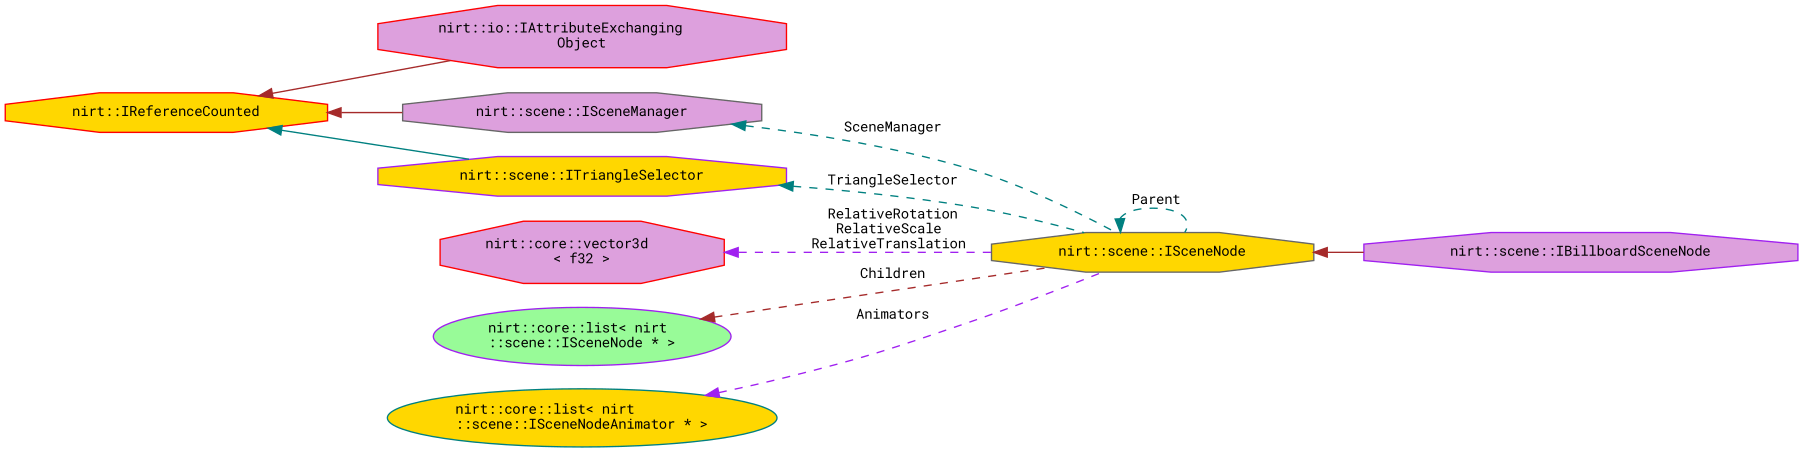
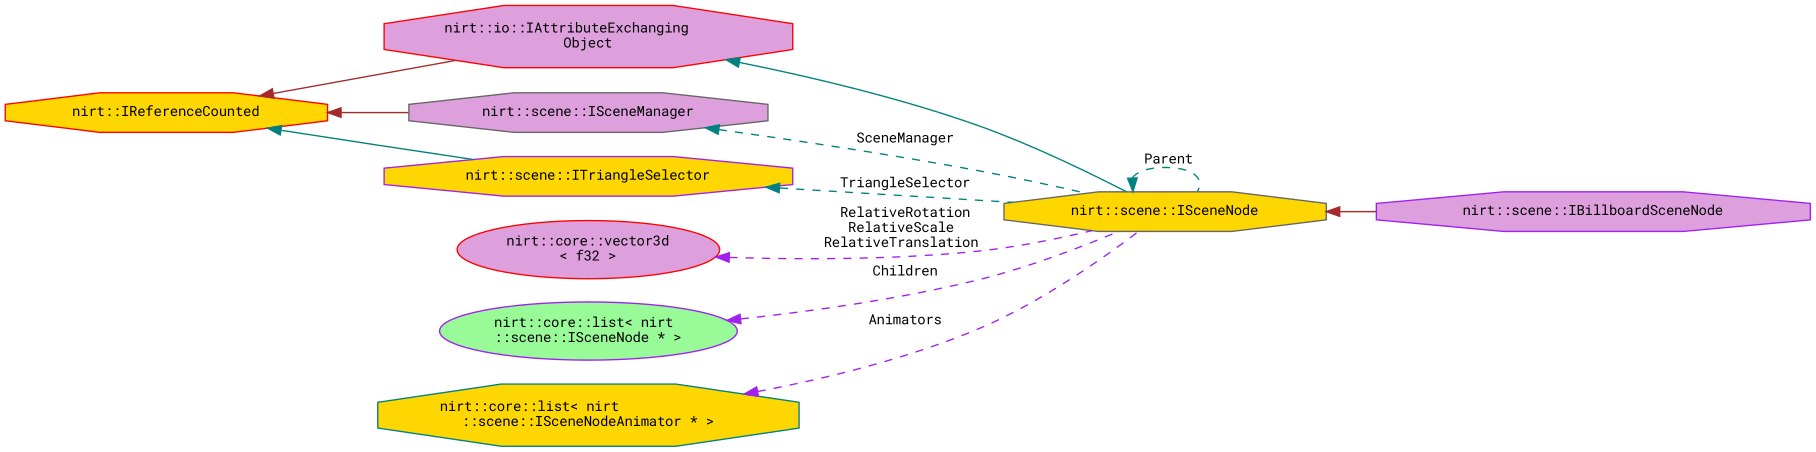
none -> (938, 112)
(582, 252) -> (588, 250)
(881, 292) -> (933, 290)
(582, 418) -> (588, 415)
